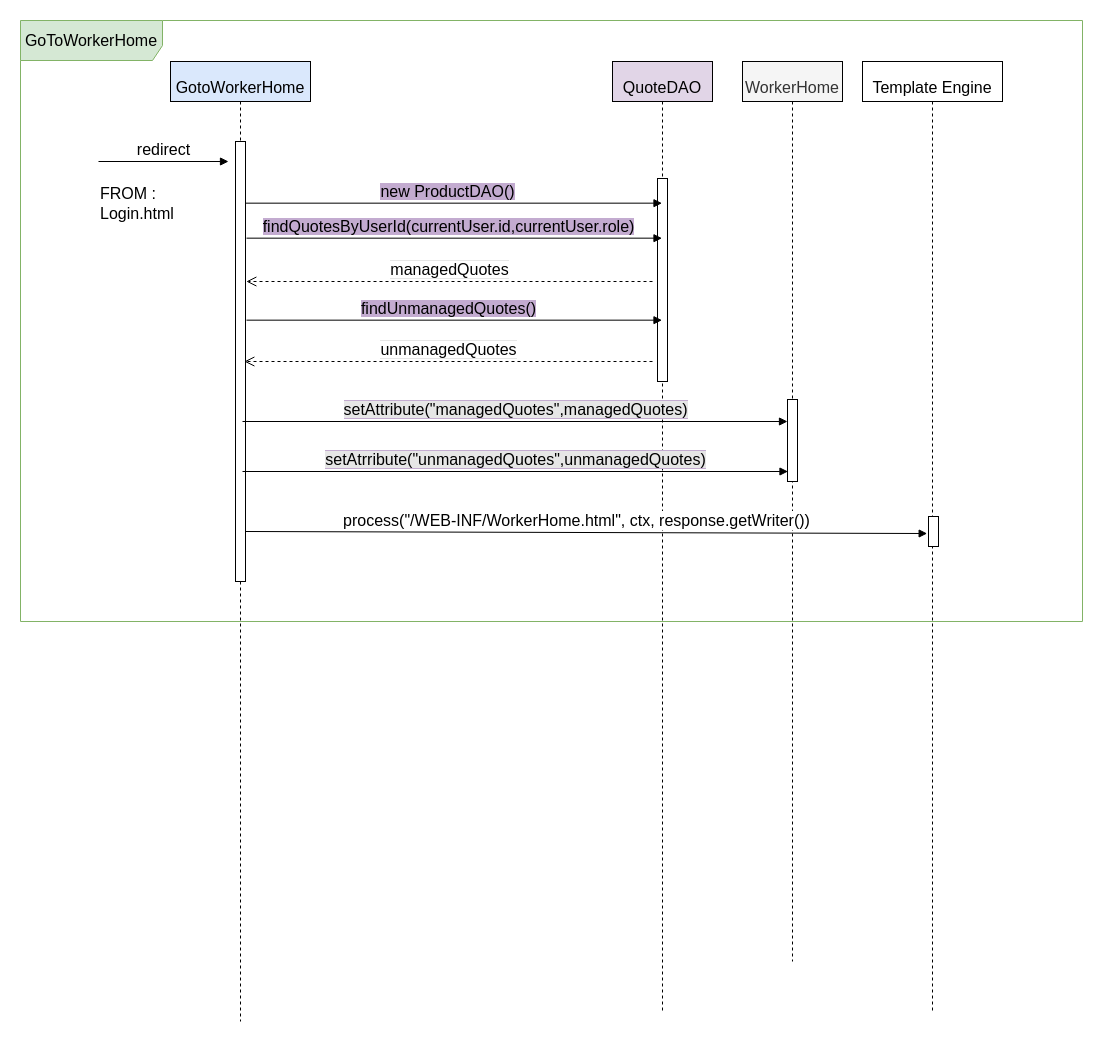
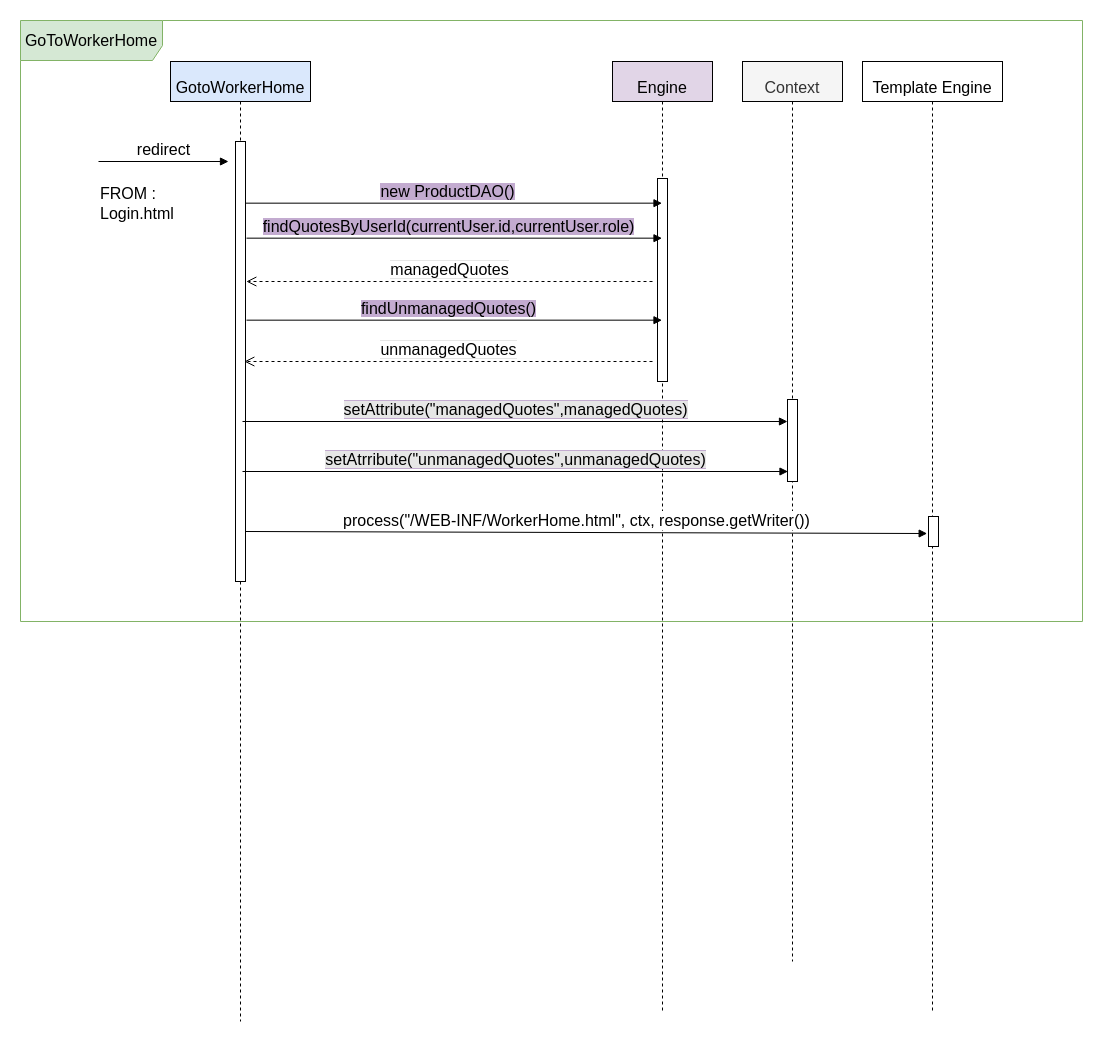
(663, 82) -> (663, 82)
(793, 82) -> (793, 82)
